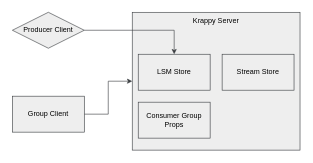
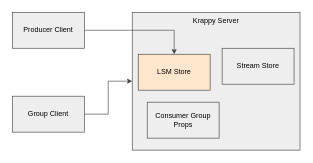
(48, 30) -> (48, 30)
(174, 72) -> (174, 72)
(258, 72) -> (258, 66)
(174, 120) -> (183, 120)
